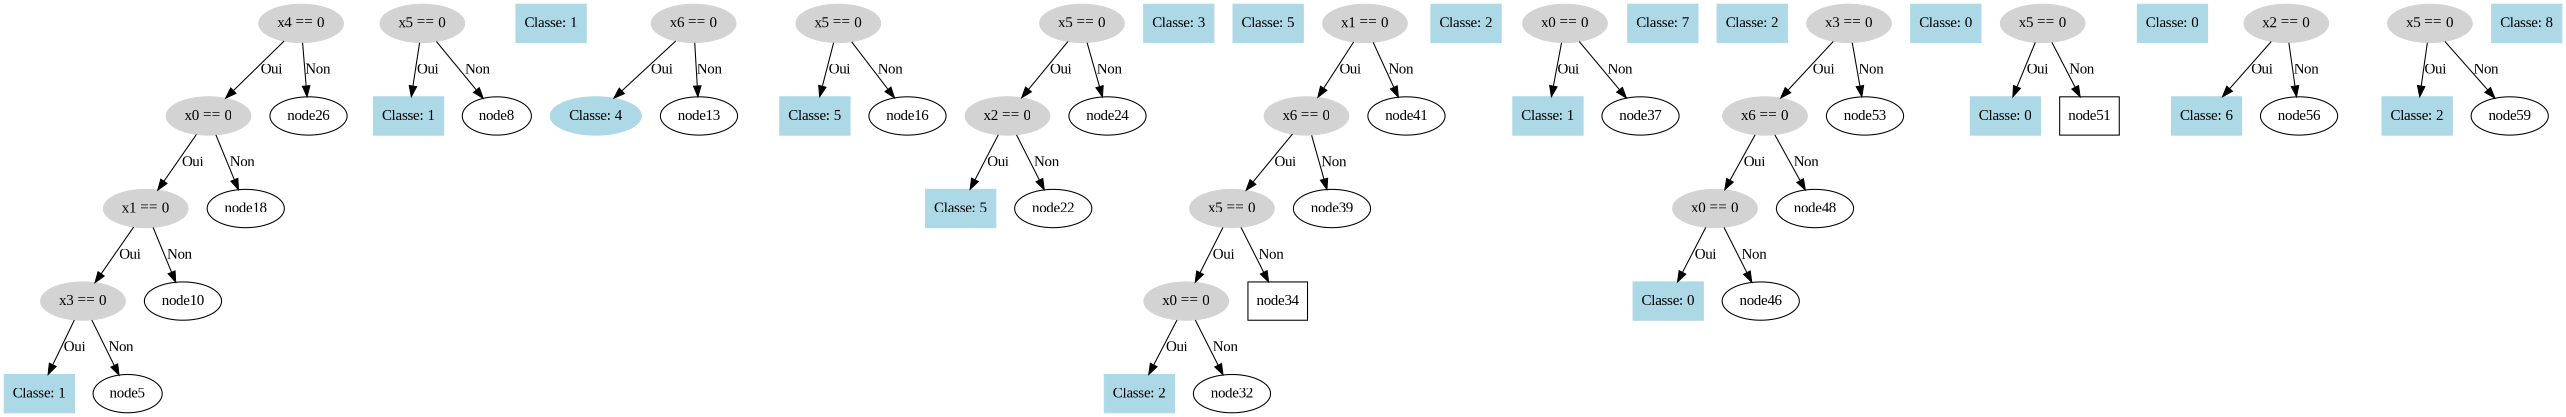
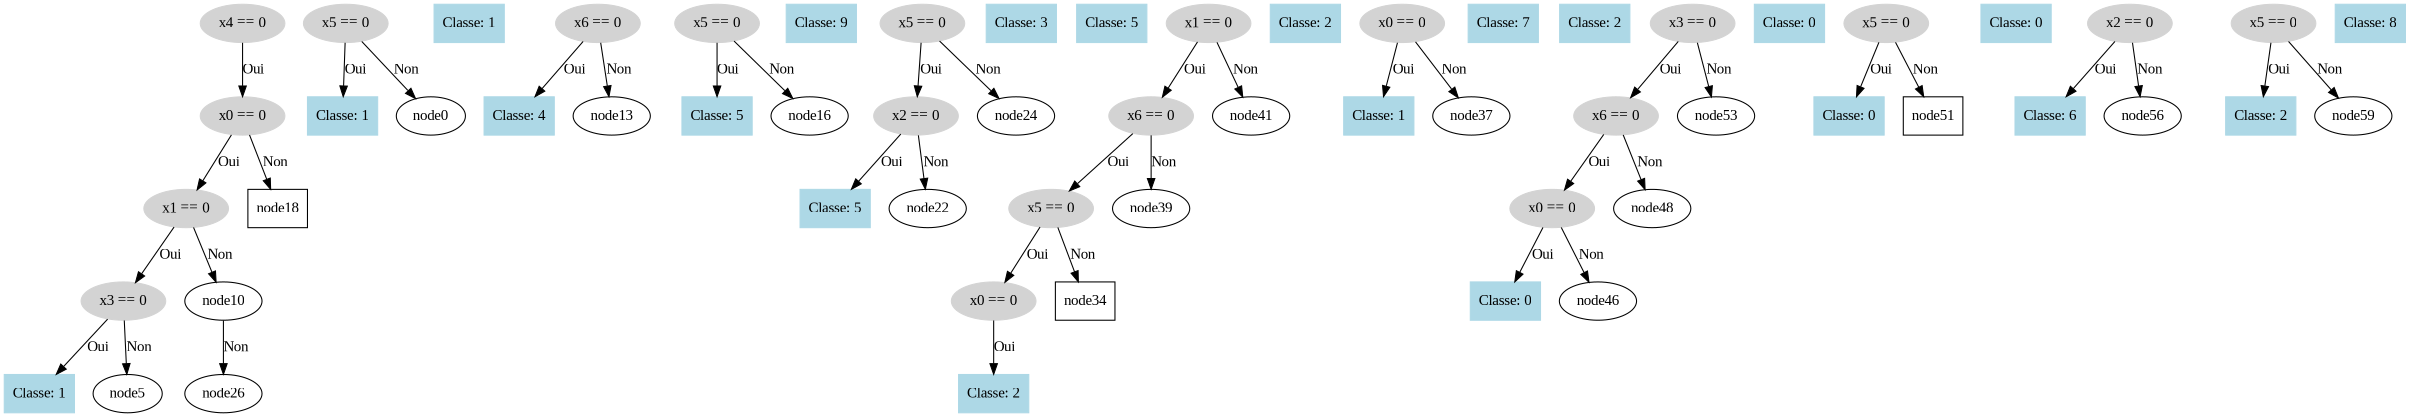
none -> (821, 23)
(304, 64) -> (223, 342)
(497, 116) -> (431, 116)
(596, 116) -> (519, 116)
(246, 209) -> (278, 209)
(1232, 394) -> none
